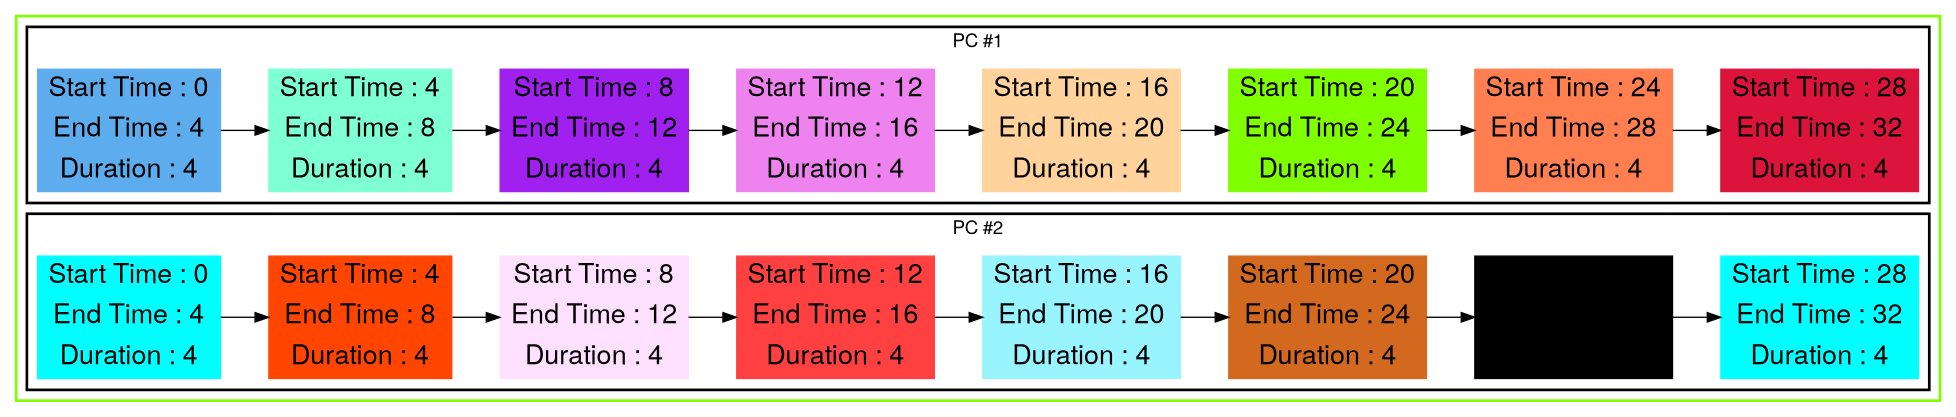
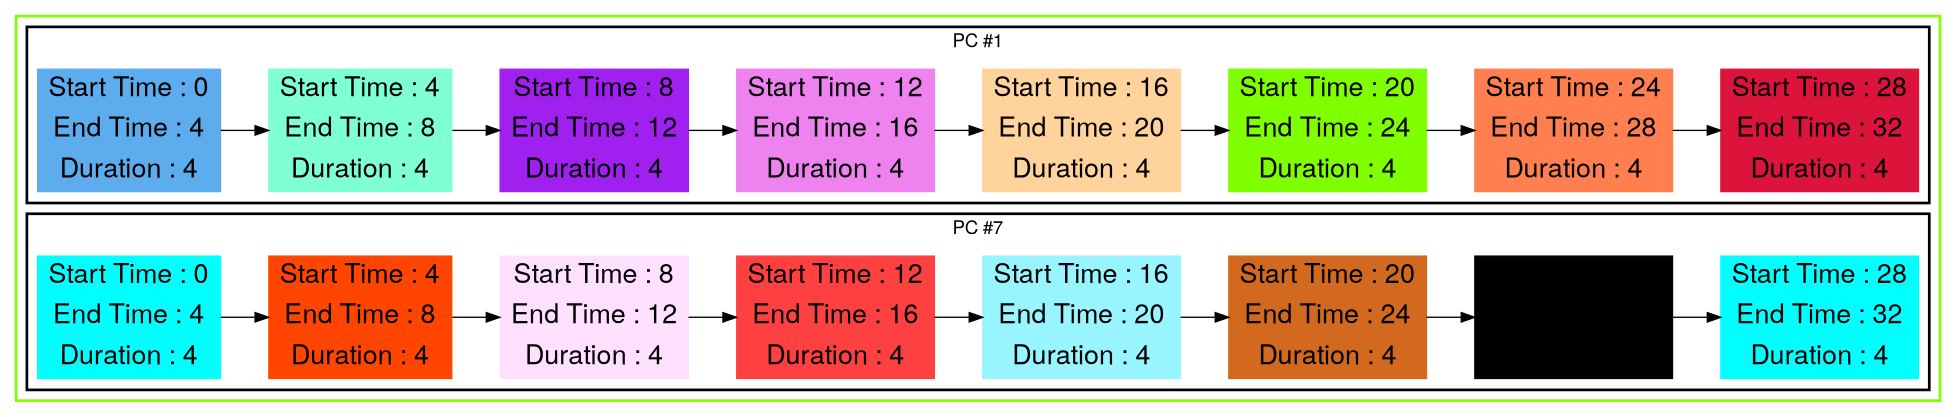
(978, 229) -> (978, 229)
